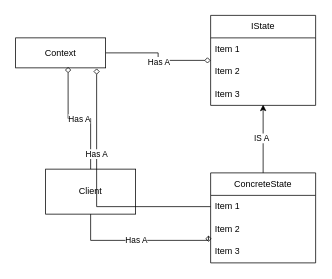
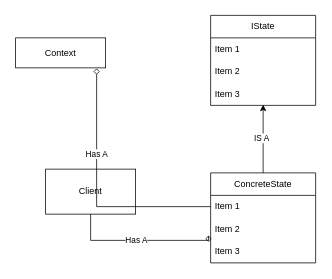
(158, 53) -> none
(90, 124) -> none
